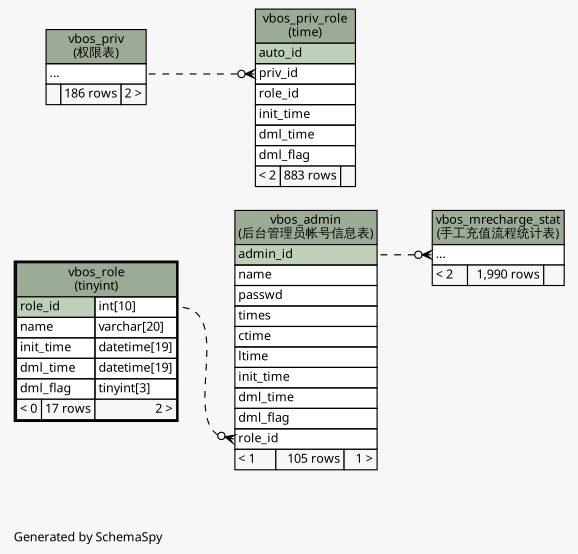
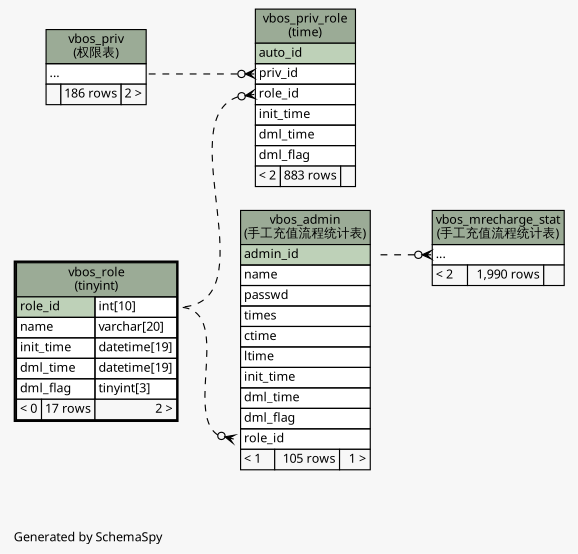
none -> (217, 209)
(306, 234) -> (305, 234)
